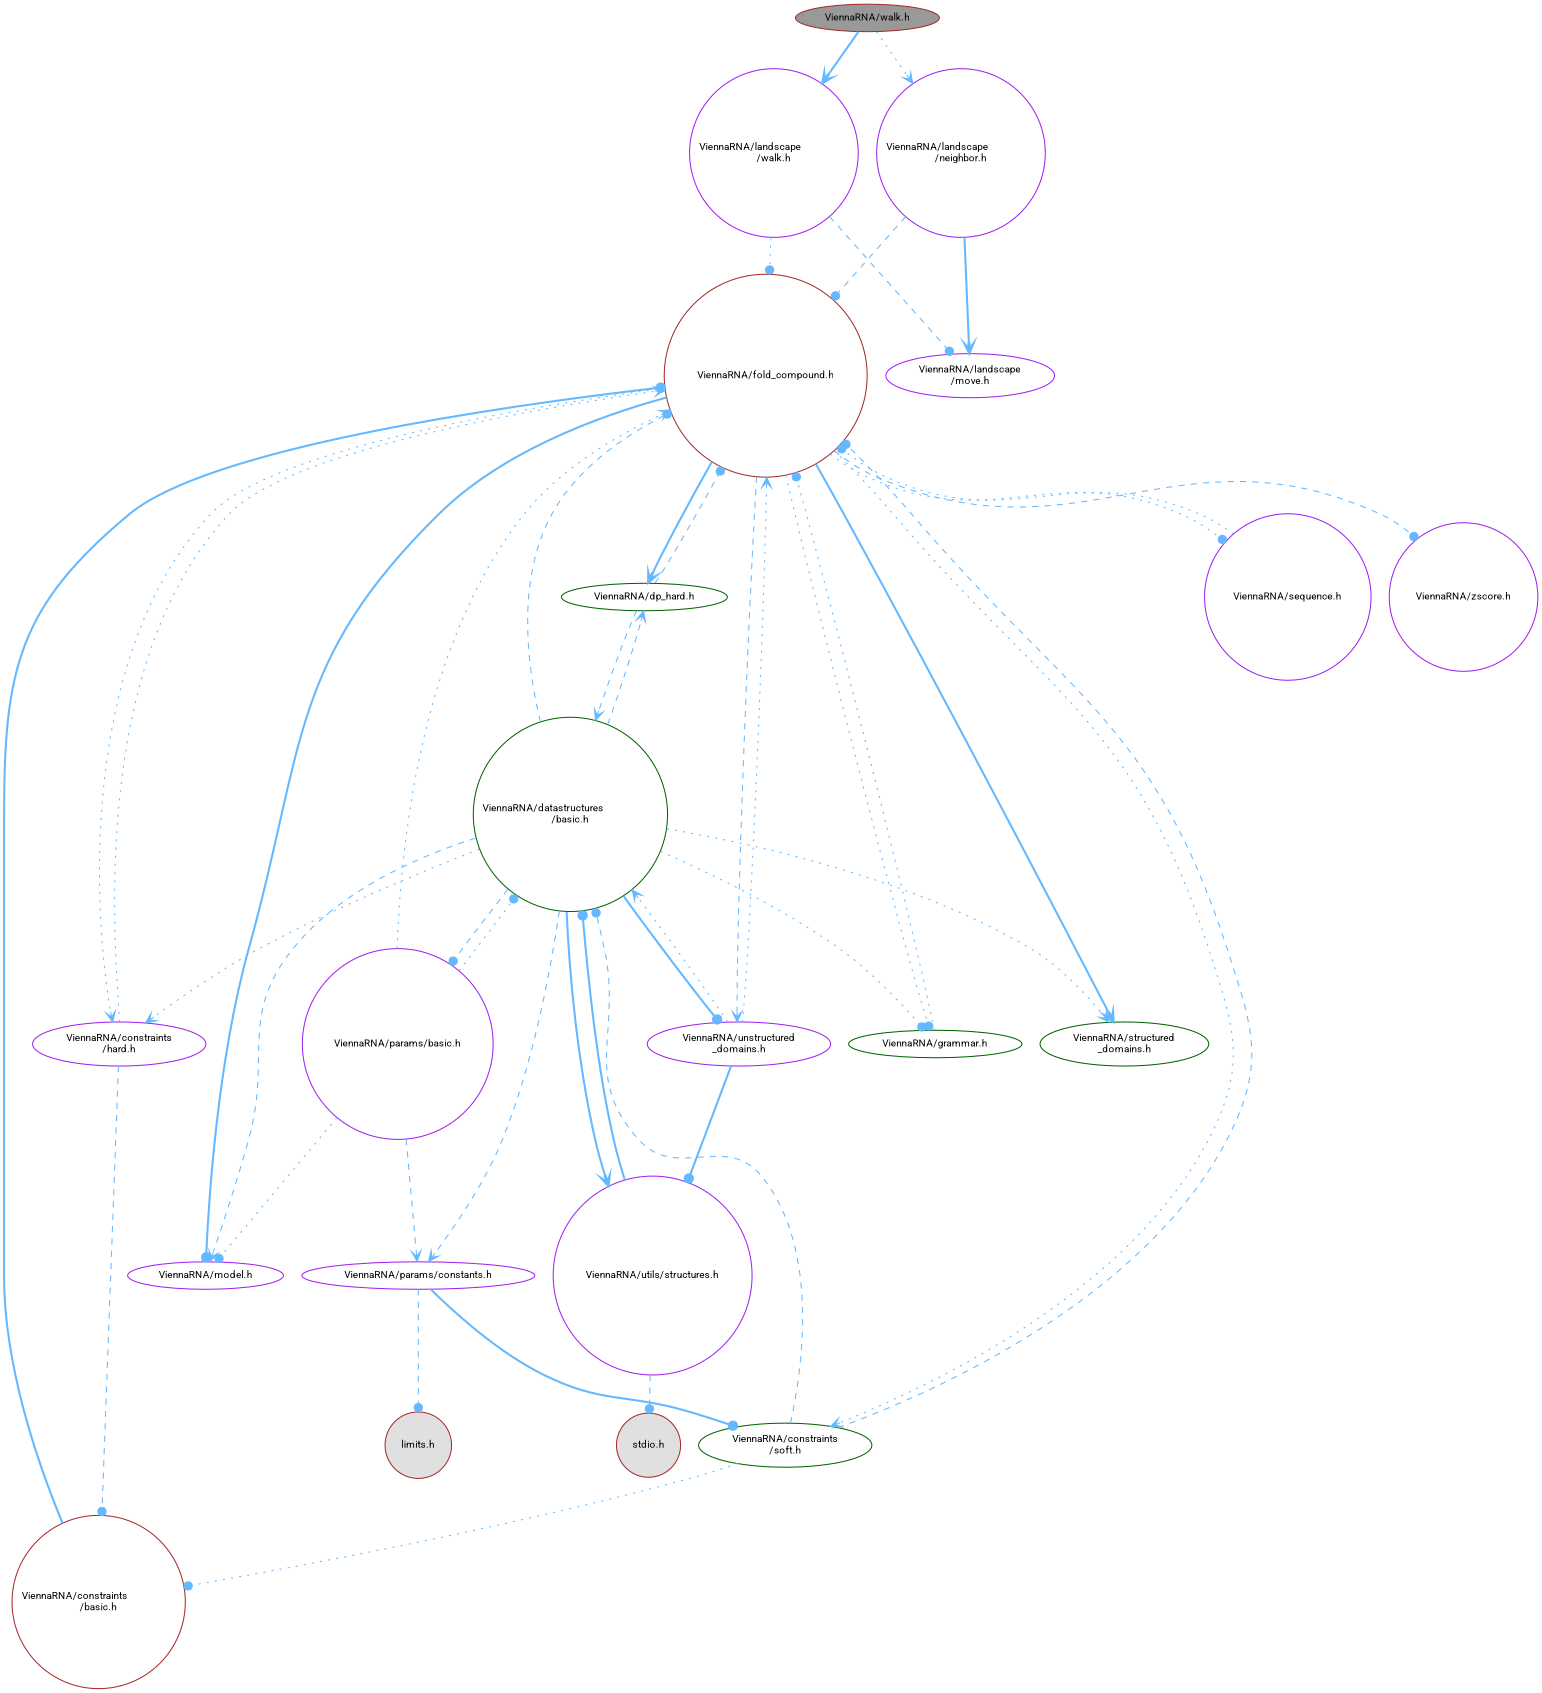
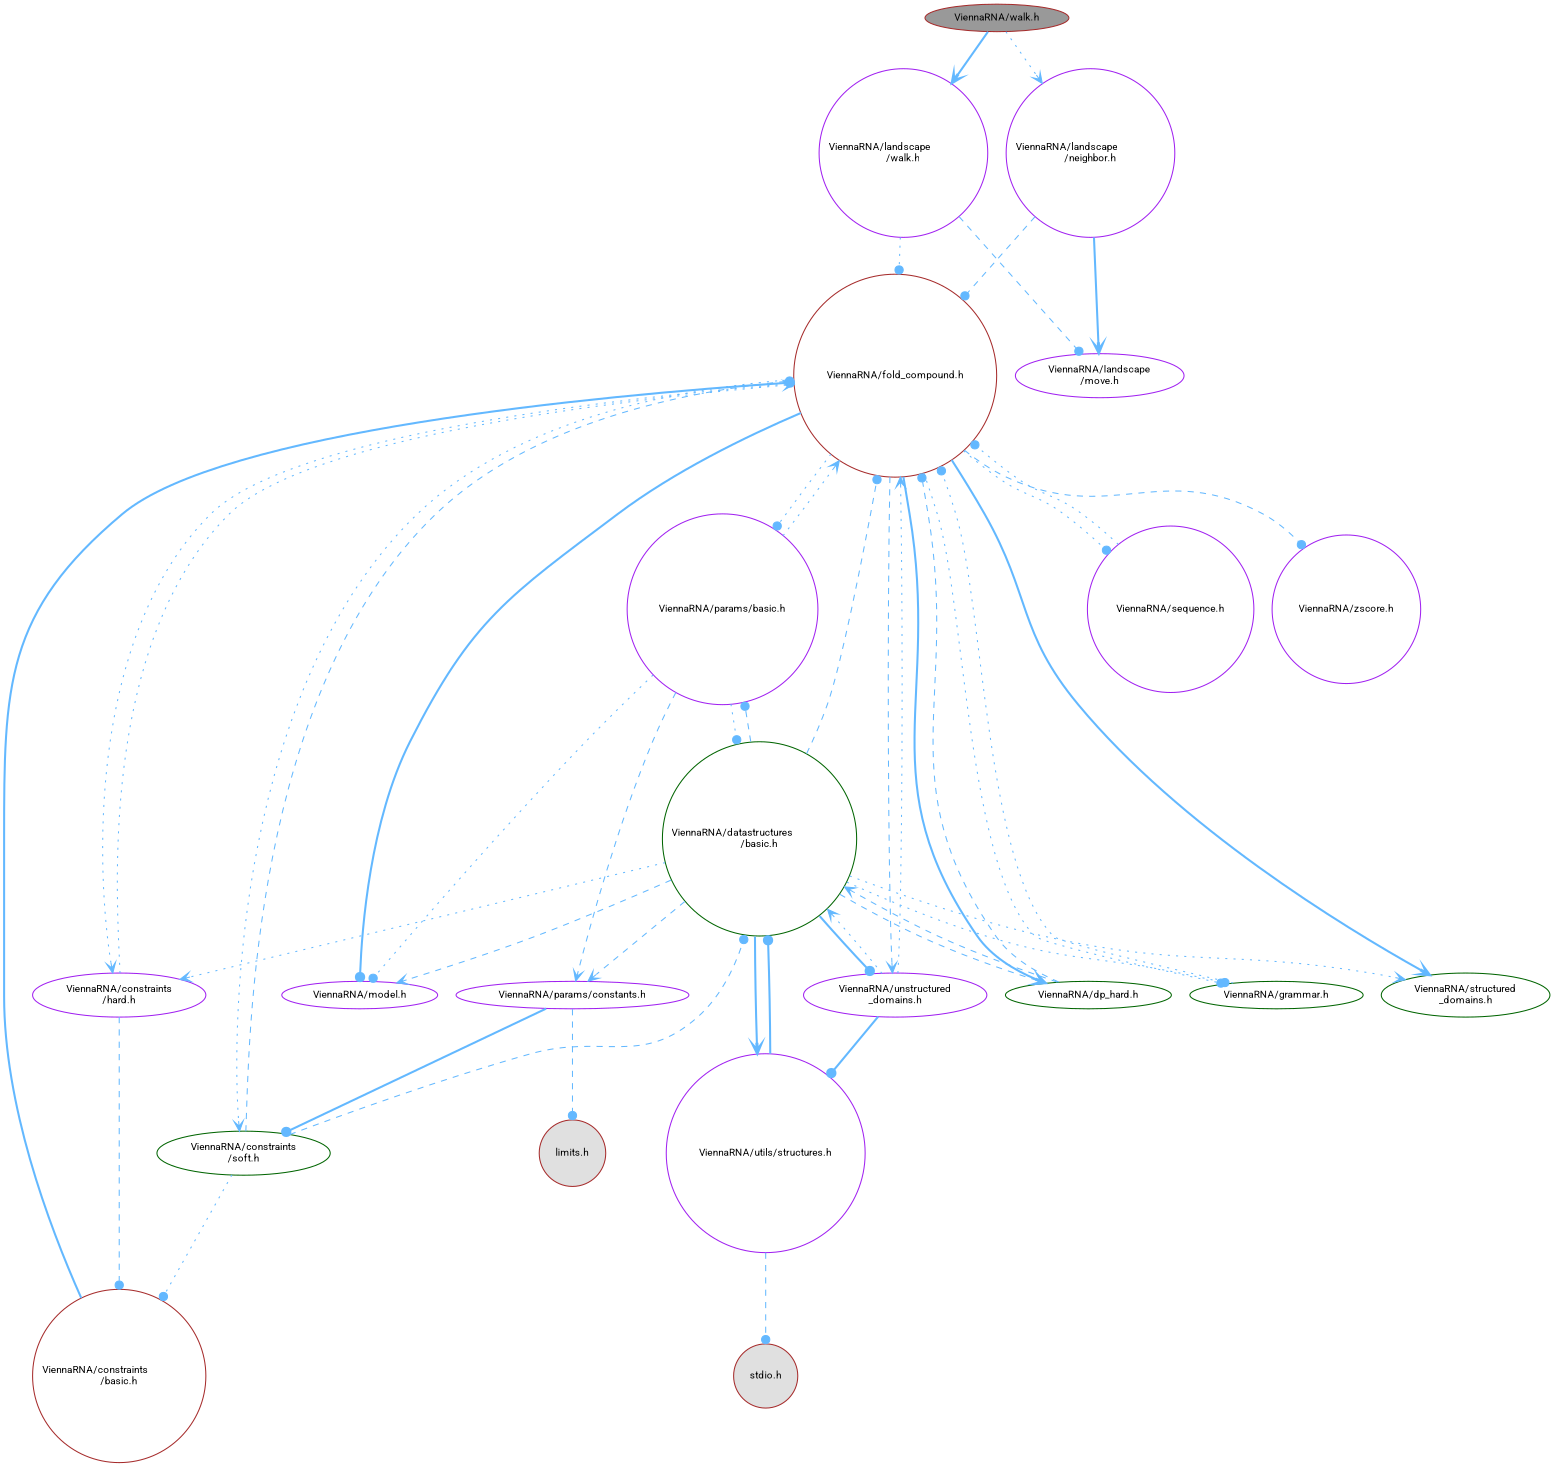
none -> (805, 488)
